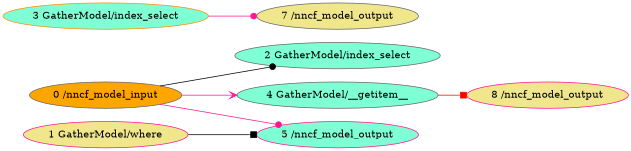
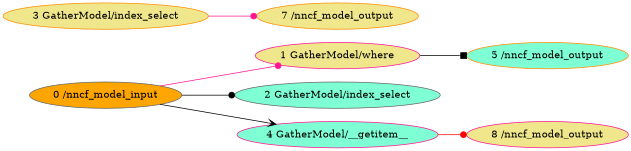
(106, 16) -> (106, 16)
(338, 16) -> (338, 16)
(206, 95) -> (214, 114)
(338, 95) -> (338, 135)
(448, 95) -> (449, 135)
(218, 114) -> (218, 76)
(338, 135) -> (548, 56)
